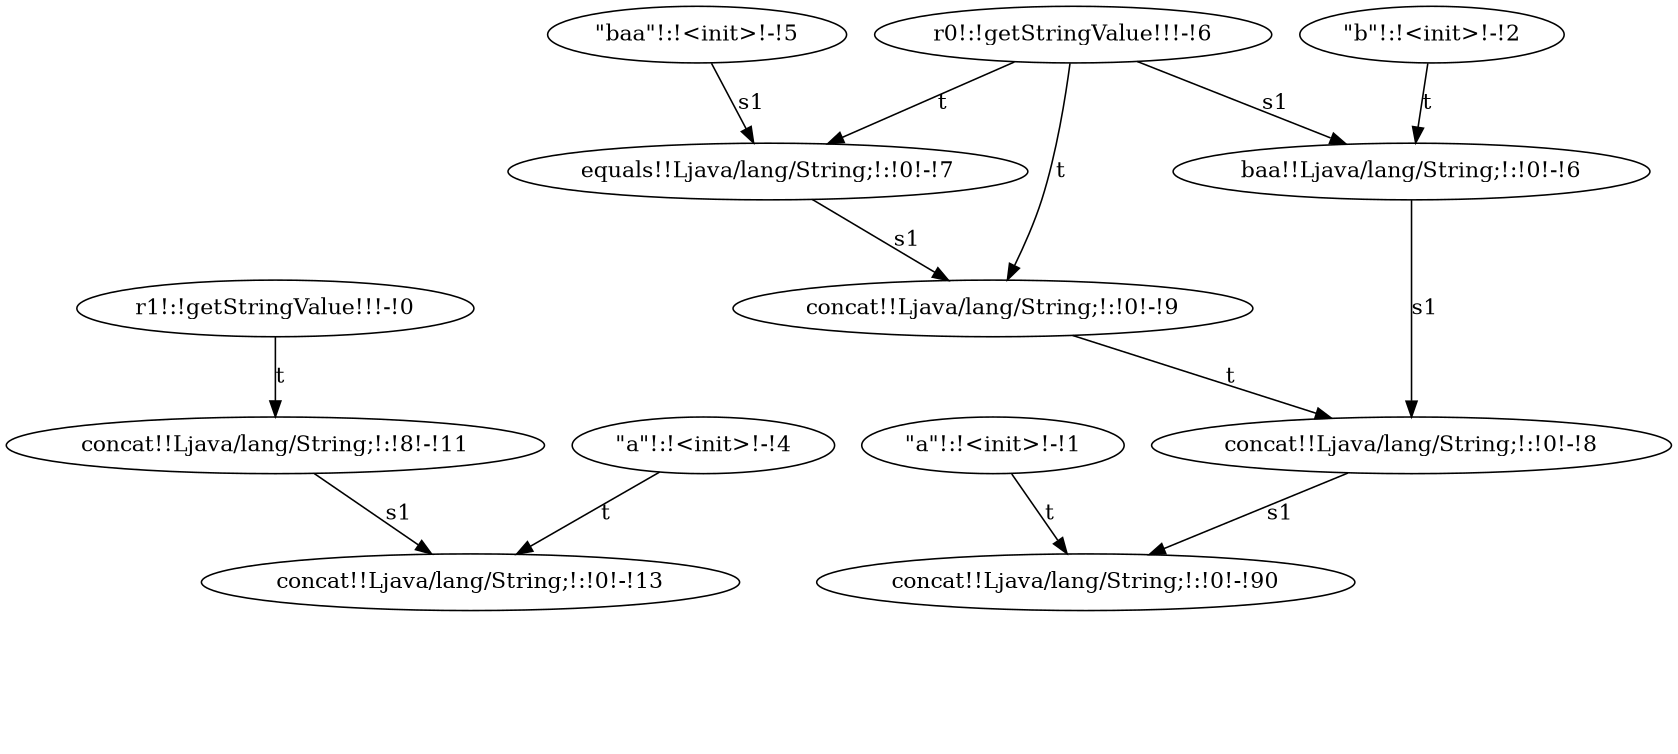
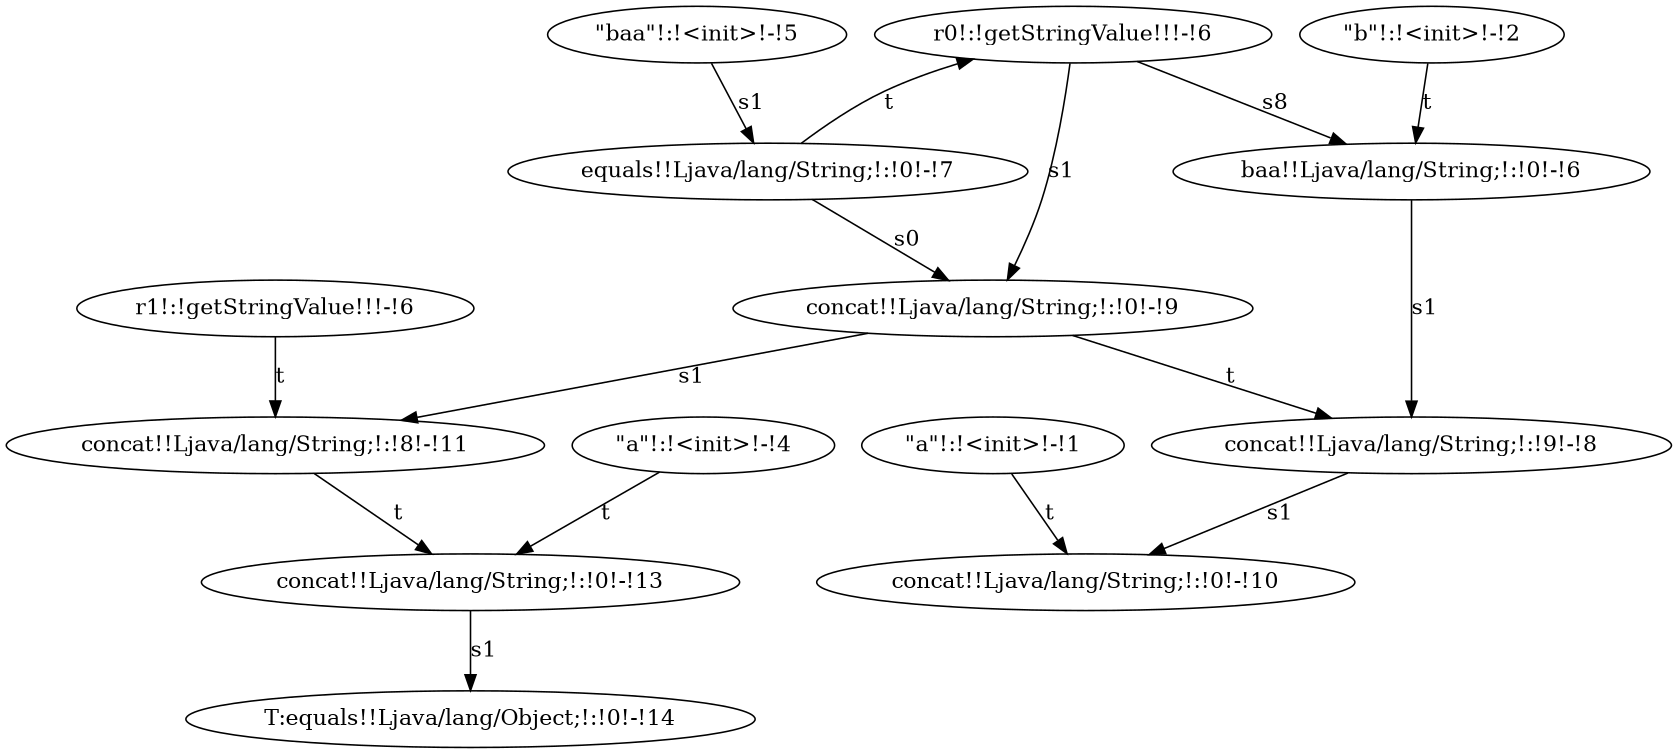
(928, 100) -> (876, 96)
(1275, 103) -> (1275, 103)
(1061, 172) -> (1061, 172)
(907, 240) -> (907, 240)
(275, 308) -> (275, 308)
none -> (643, 375)
(1412, 445) -> (1412, 445)
(399, 514) -> (399, 514)
(1086, 582) -> (1086, 582)
none -> (471, 719)
